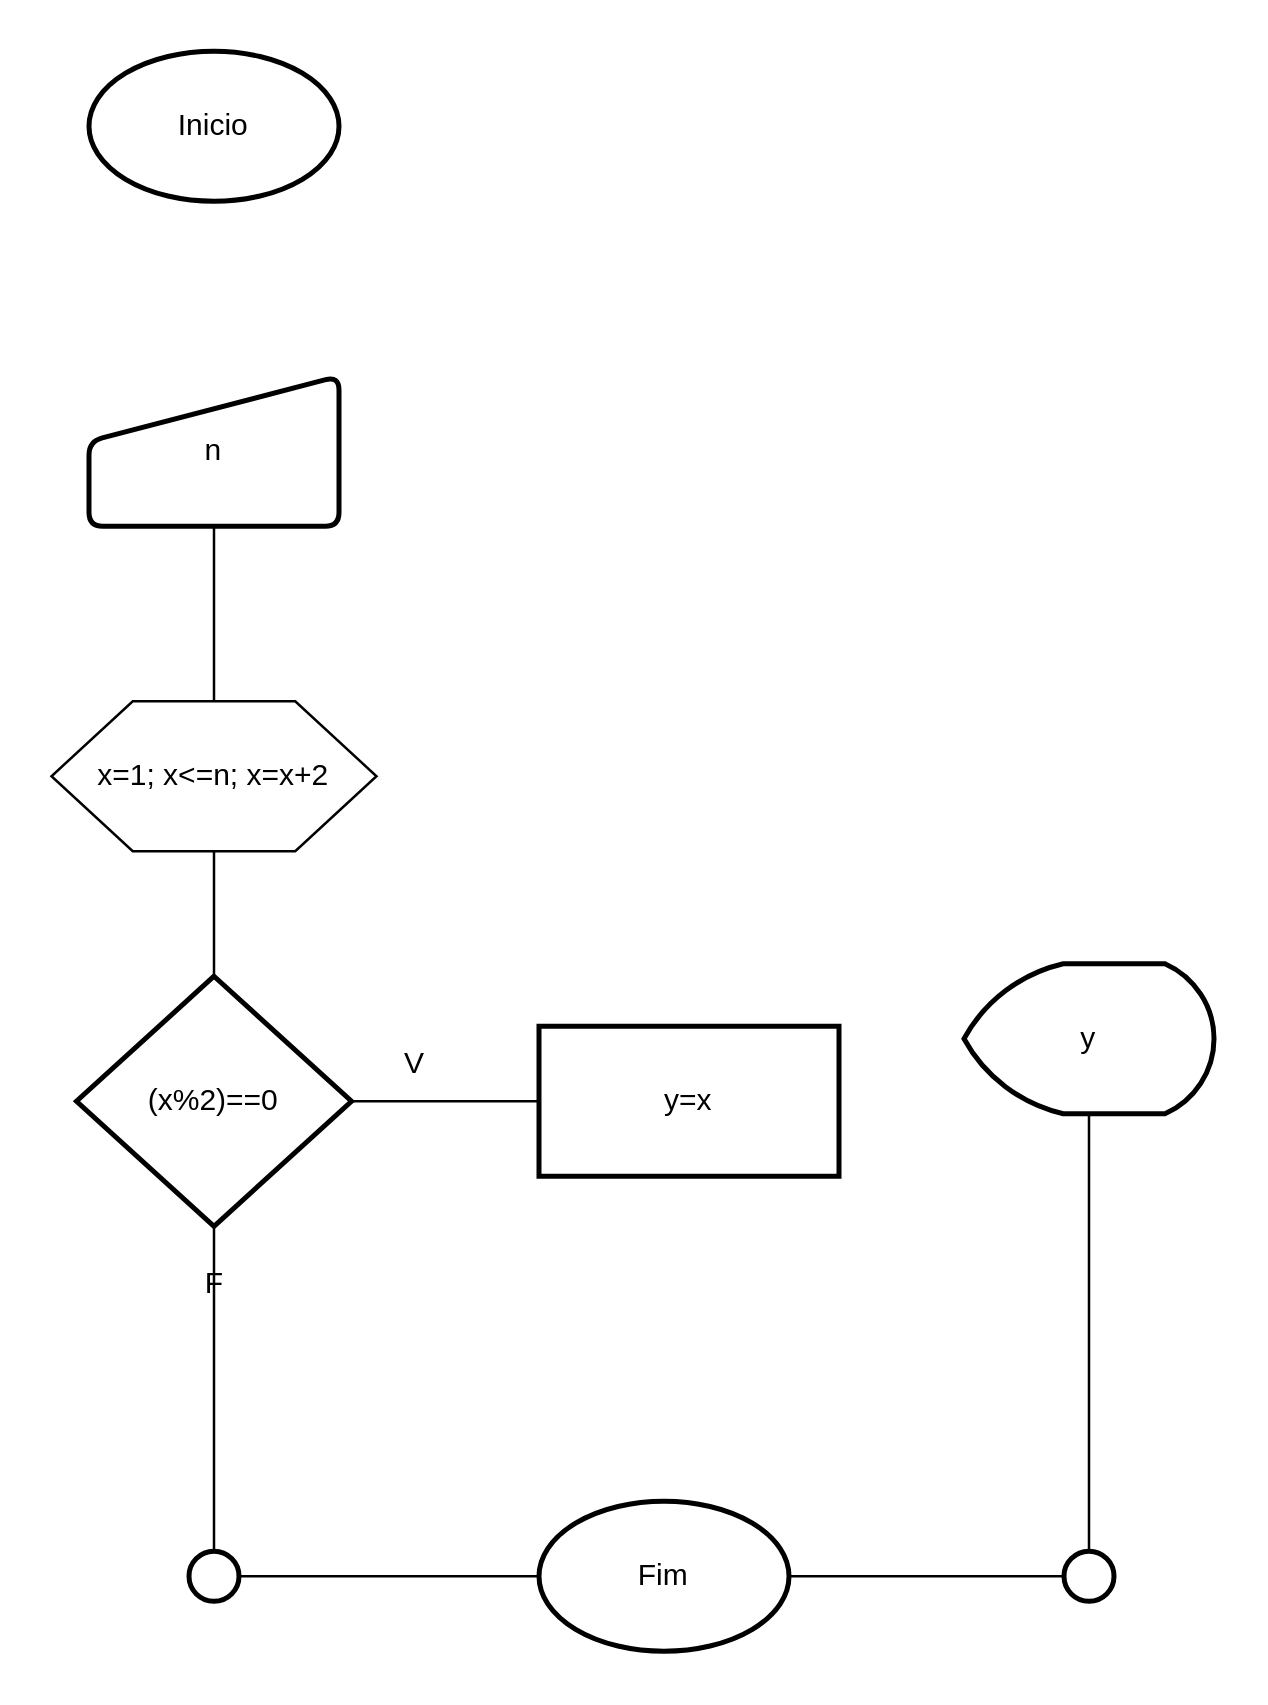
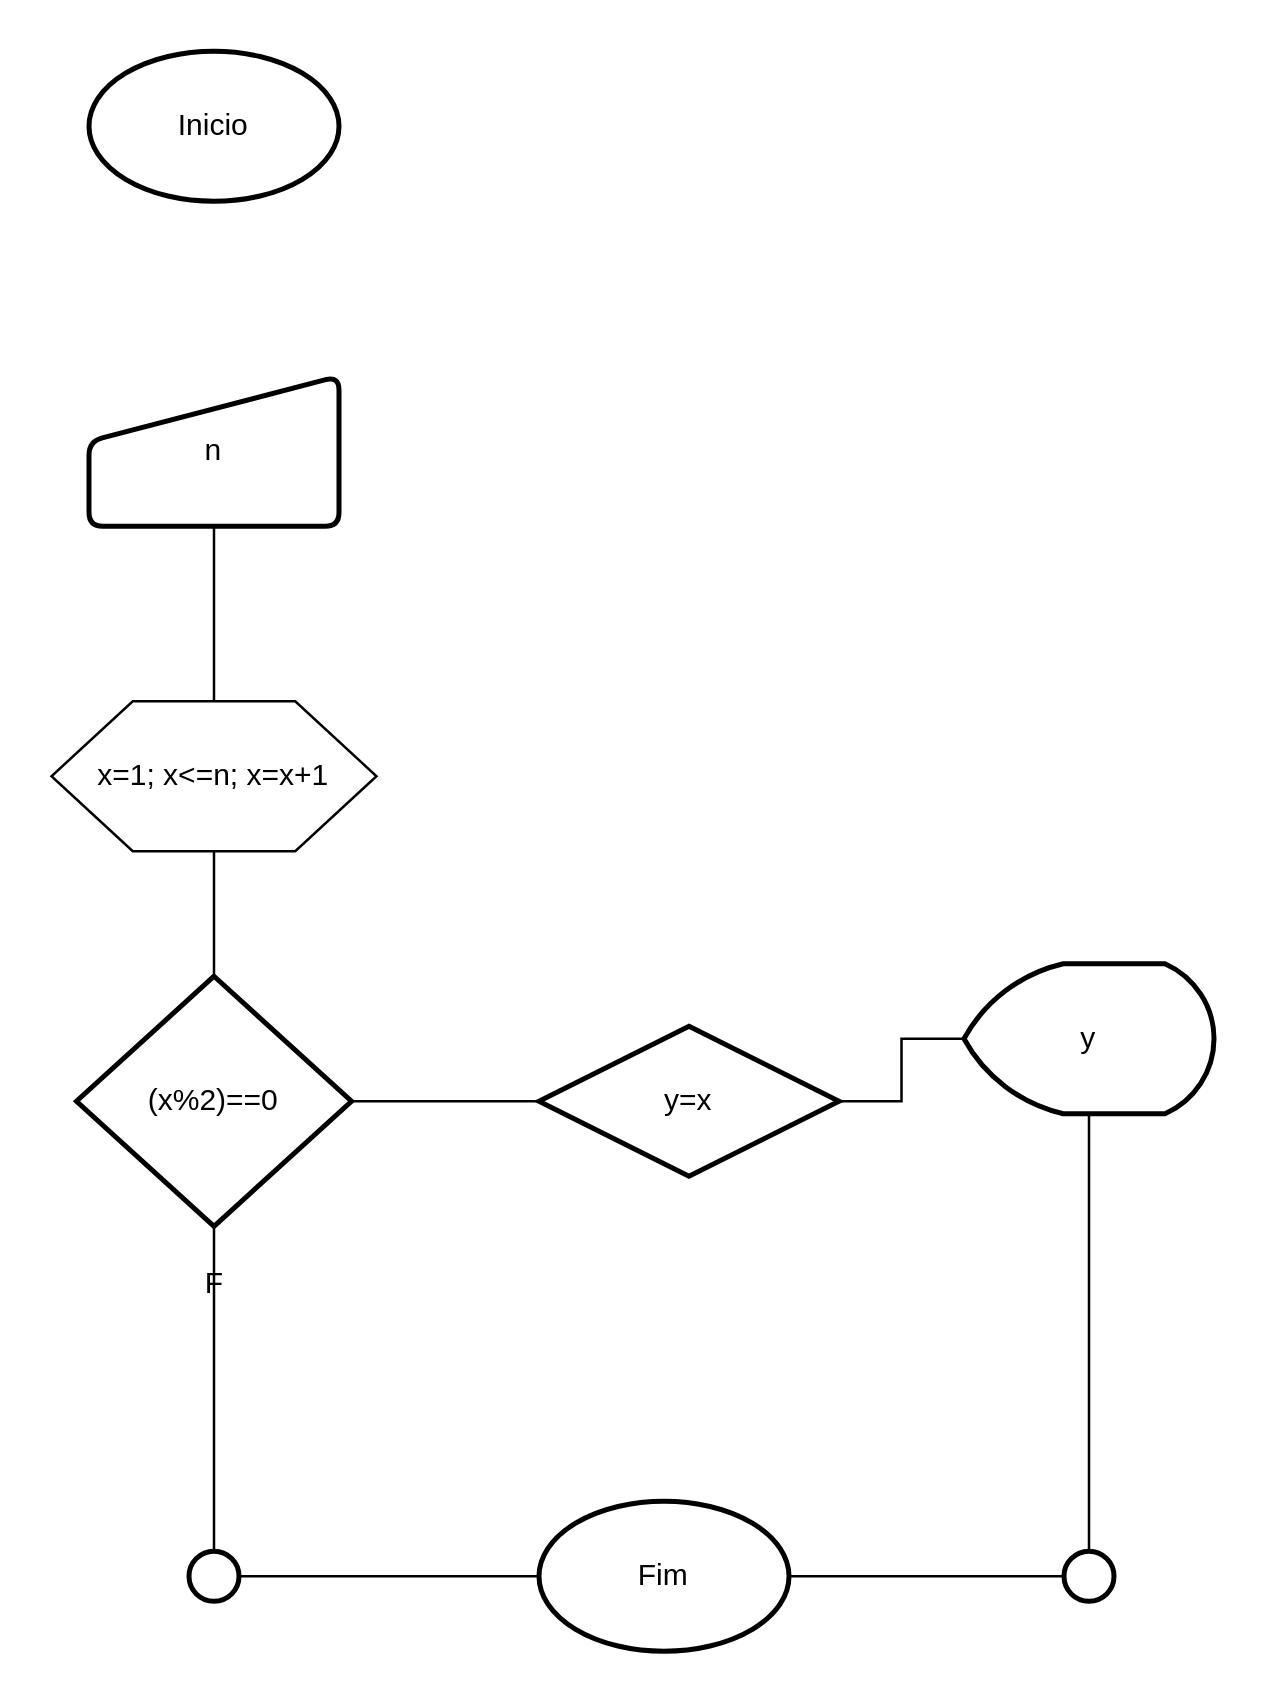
(214, 776) -> (214, 776)
(414, 1064) -> none
none -> (901, 1071)
(689, 1101) -> (689, 1101)
